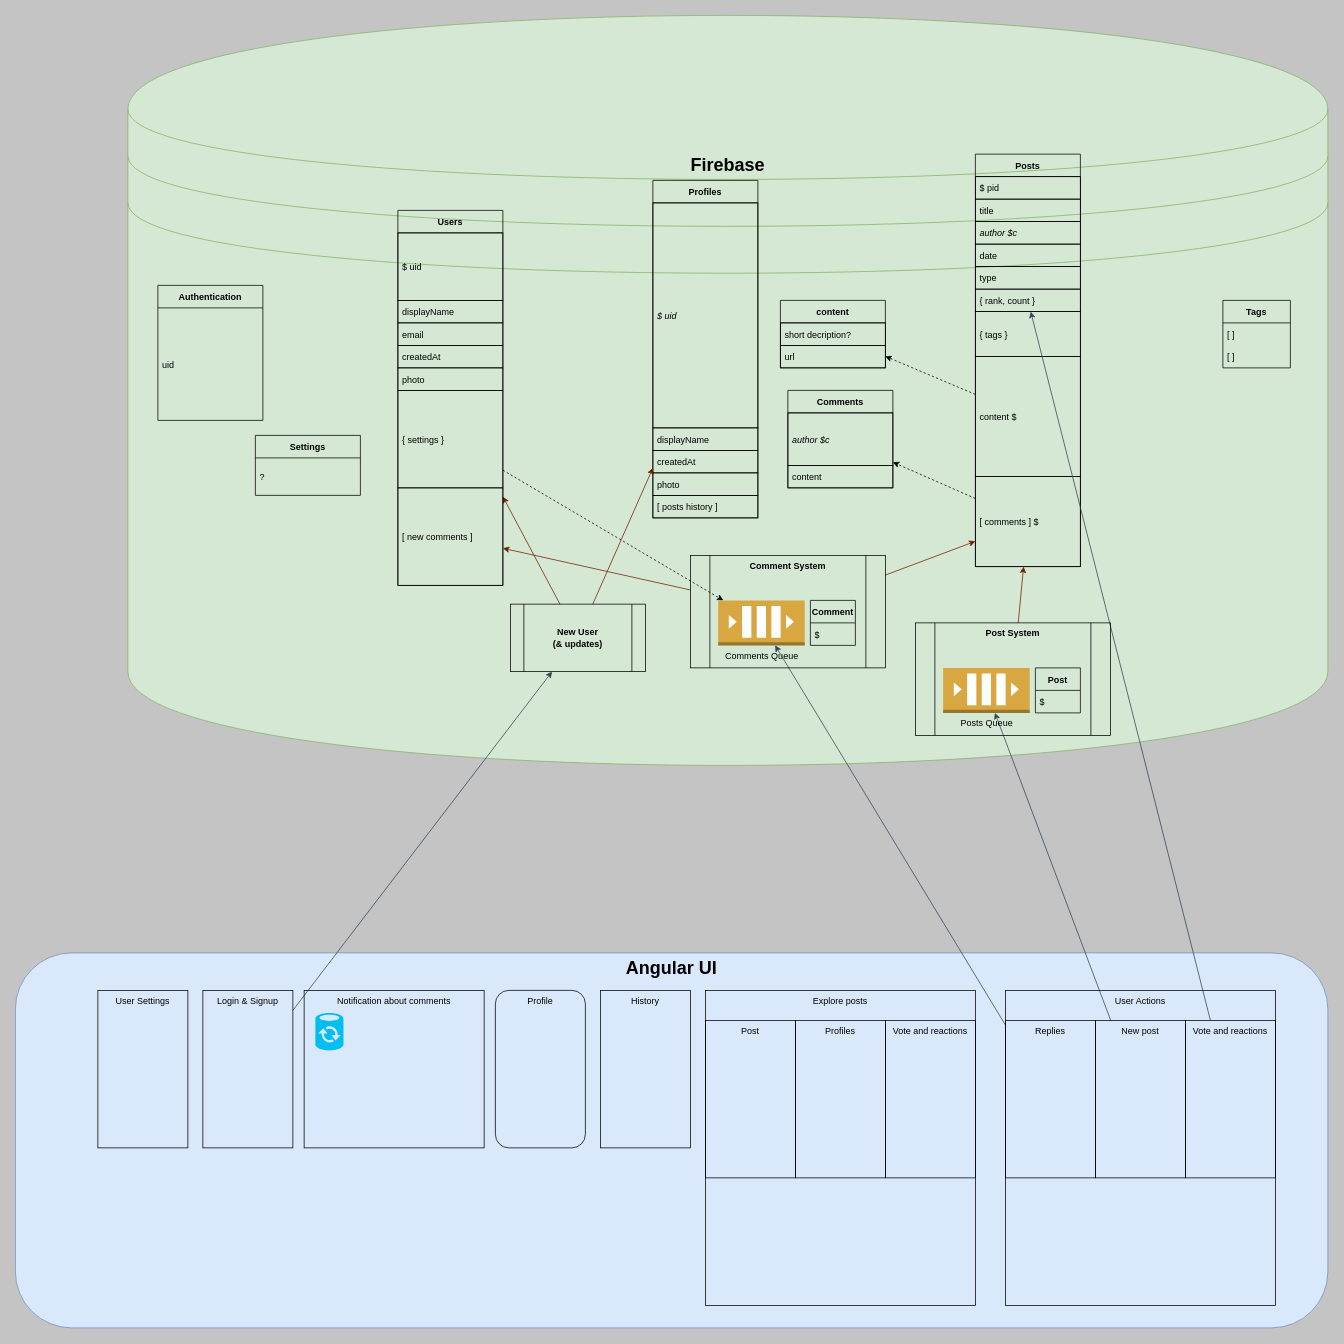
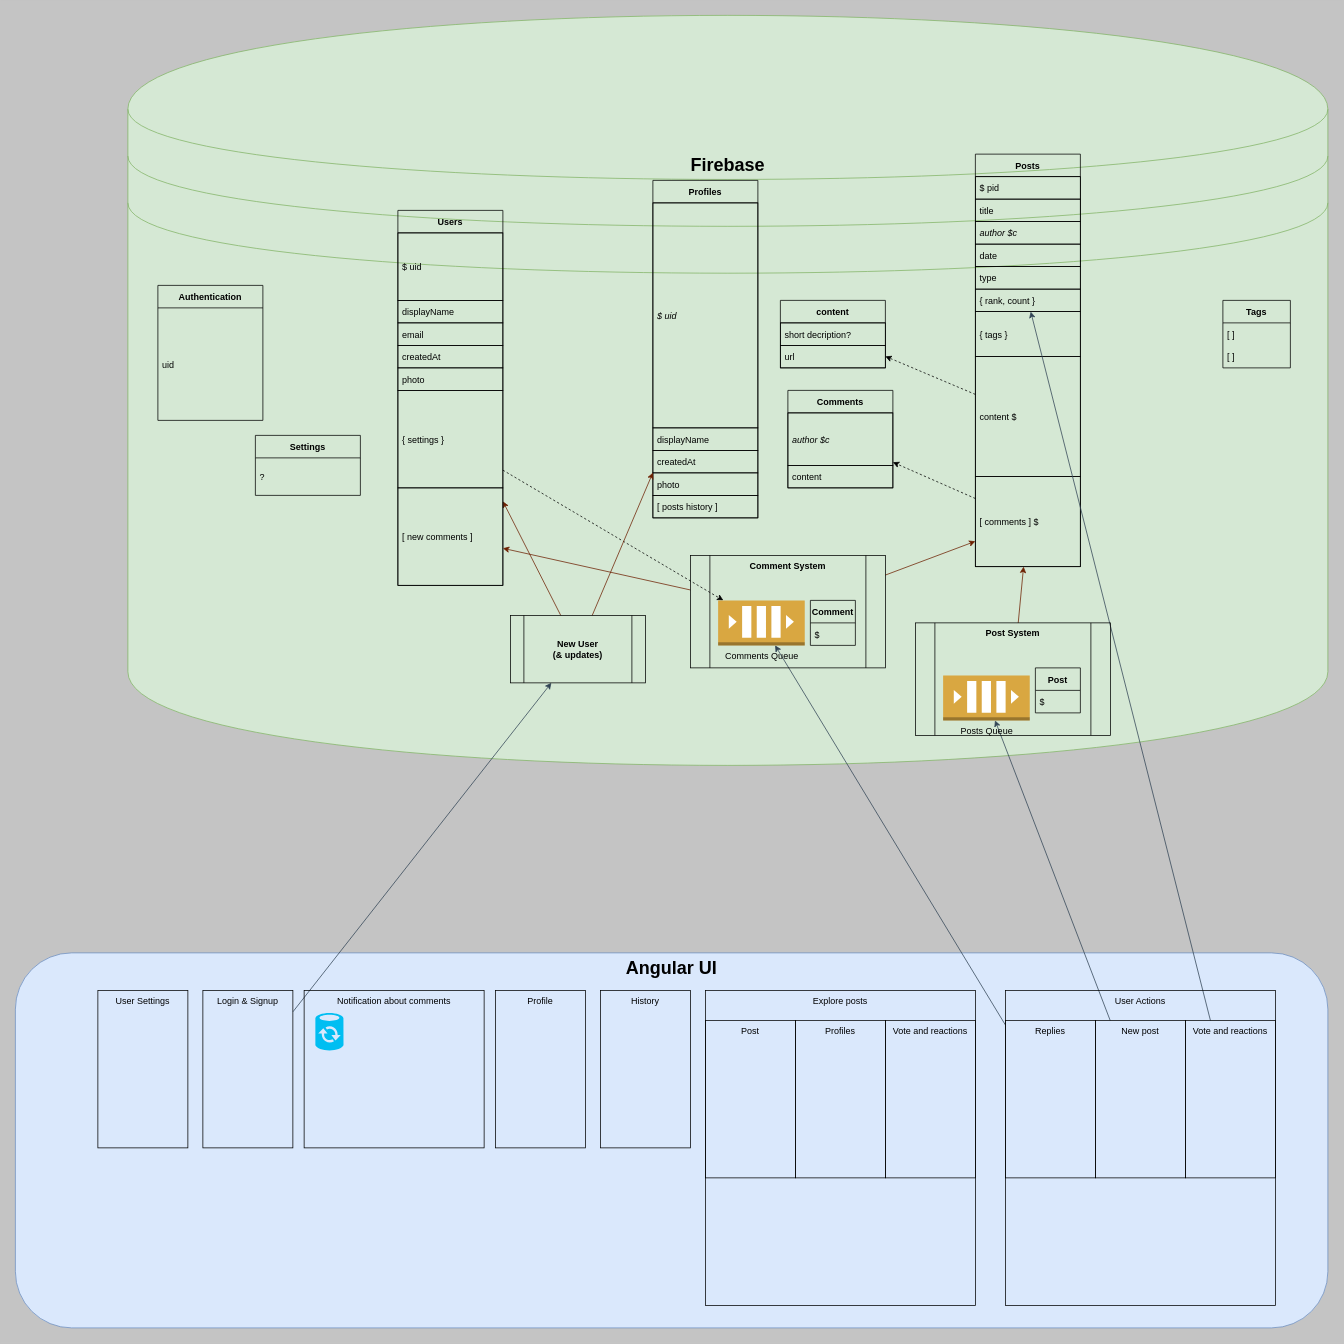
(578, 638) -> (578, 649)
(986, 690) -> (986, 698)
(540, 1069) -> (540, 1069)
